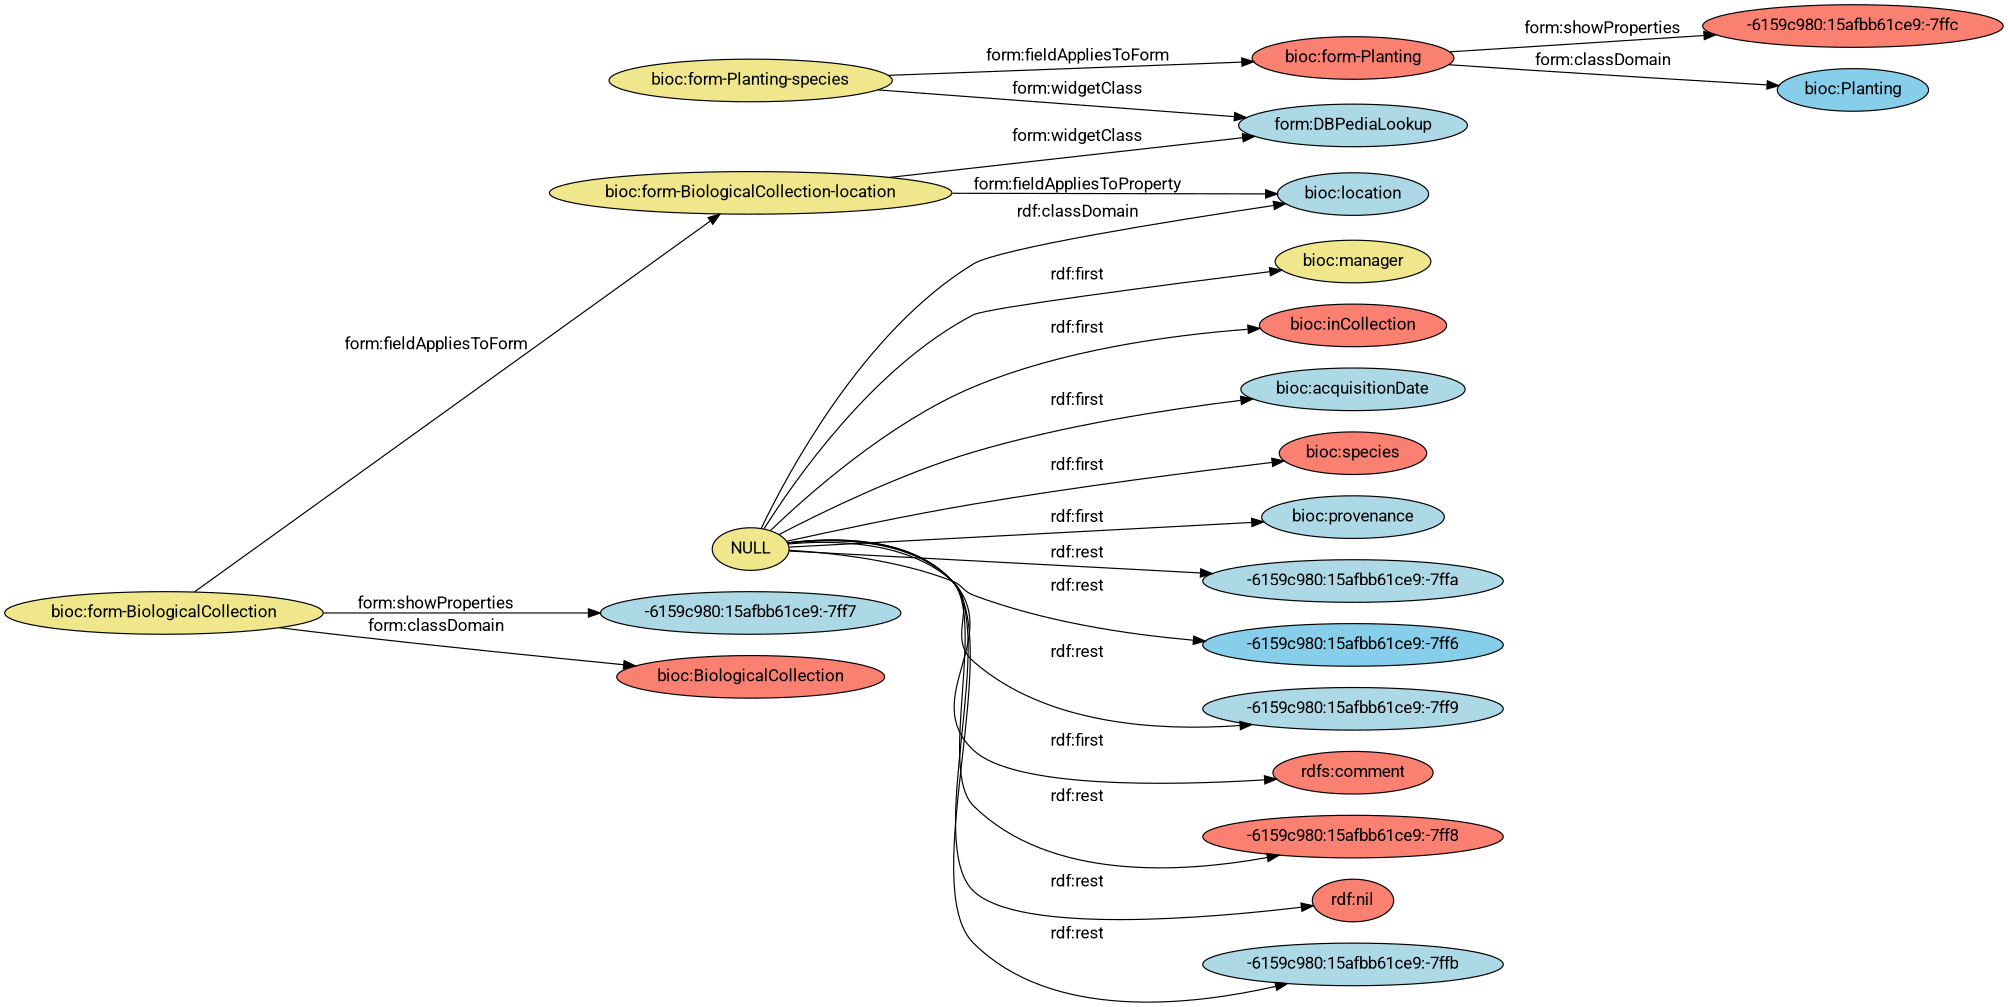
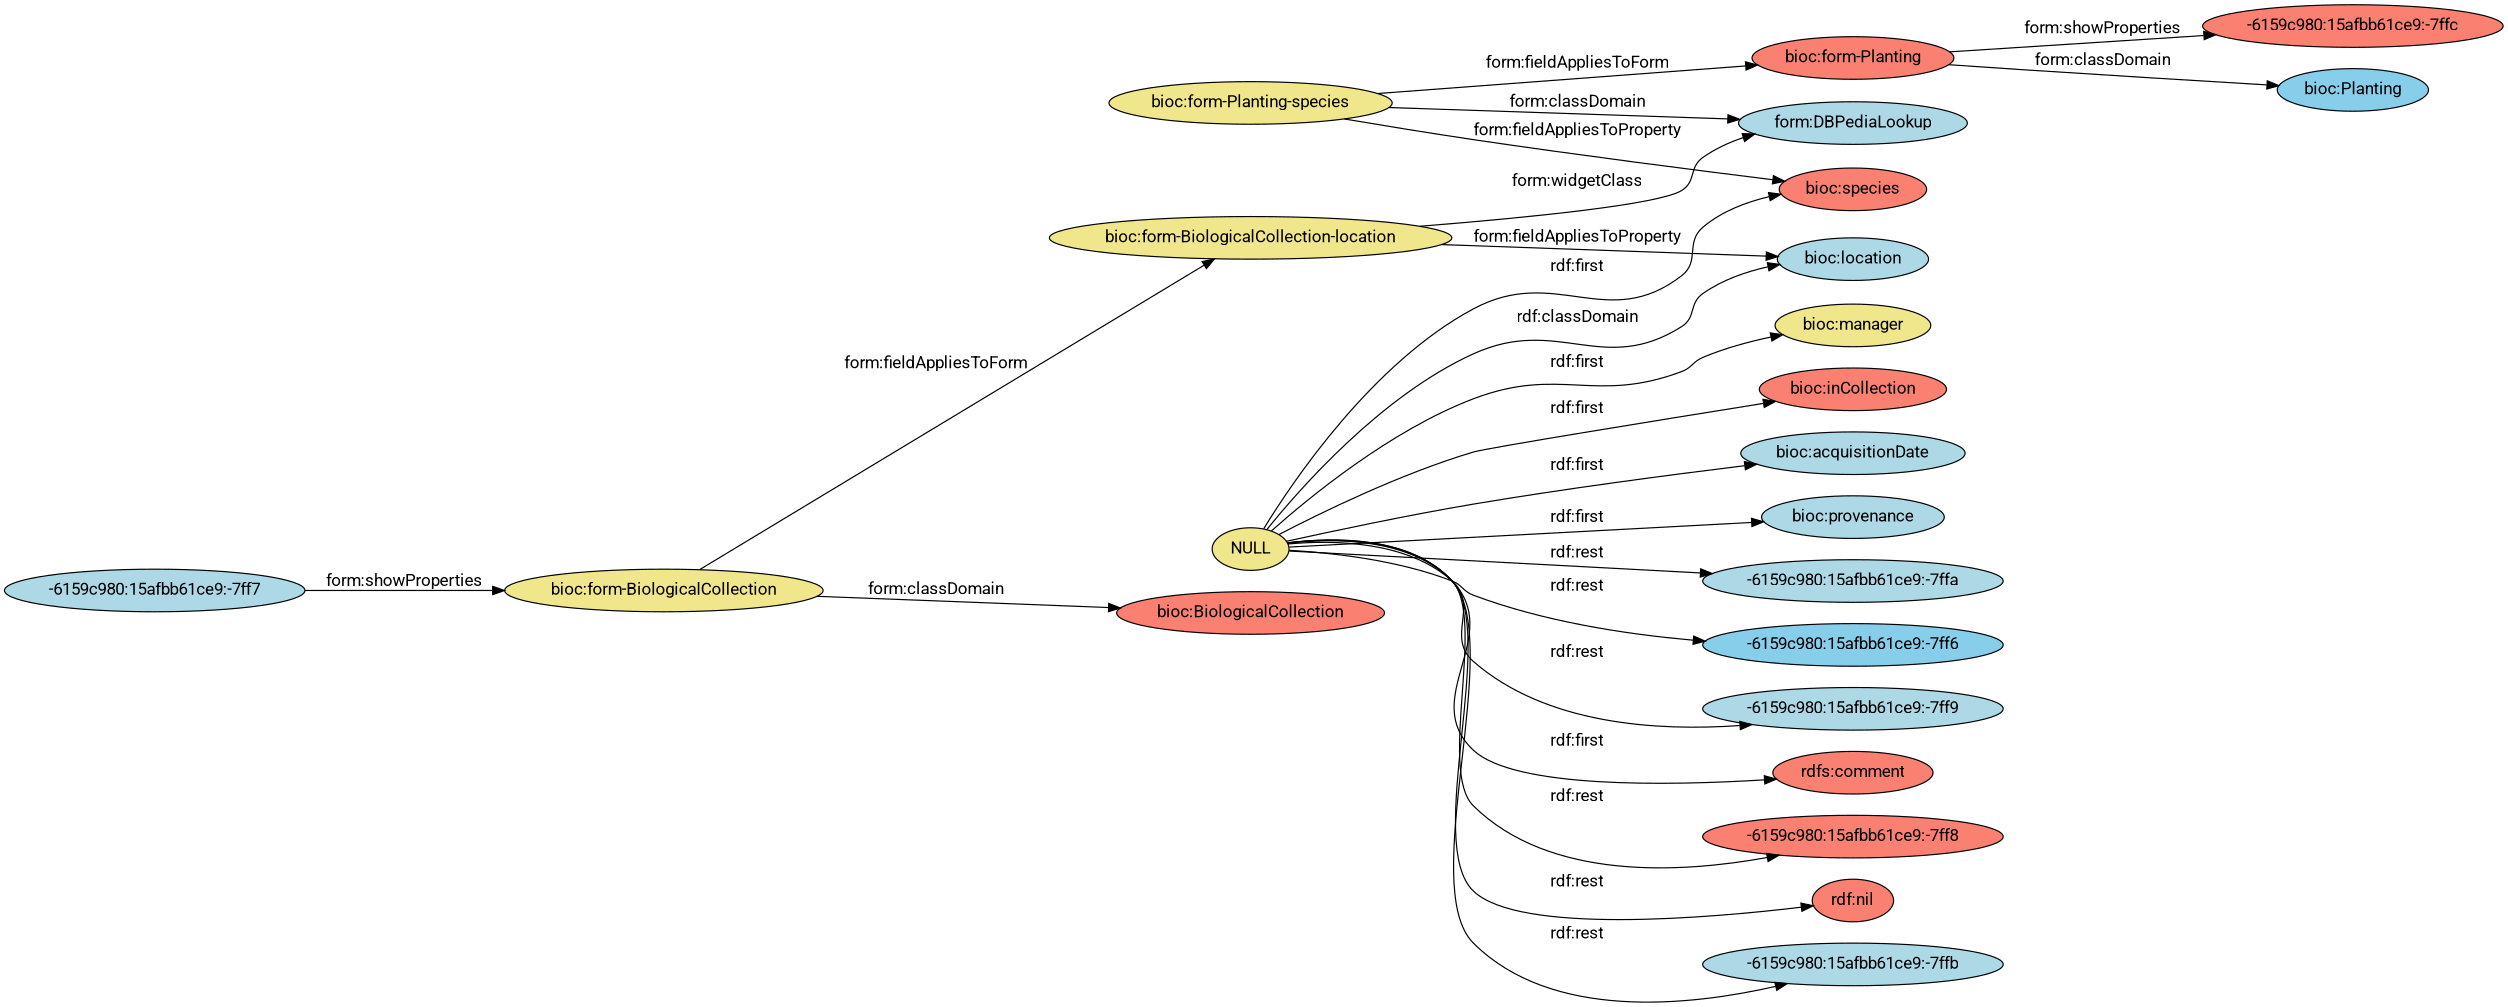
(1078, 89) -> (1578, 102)
none -> (1558, 152)
(456, 613) -> (399, 590)
